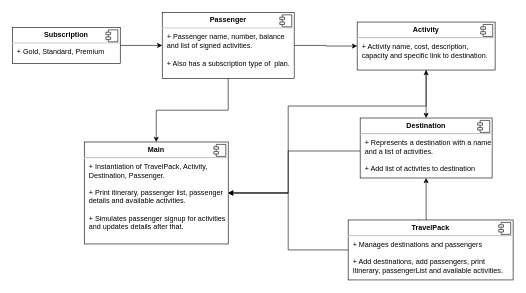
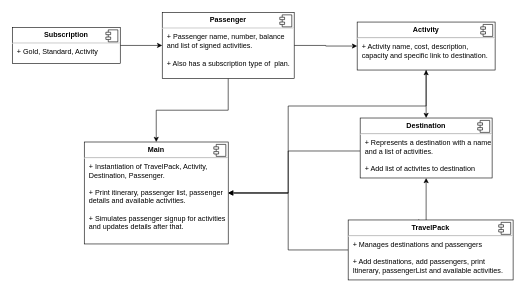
(56, 27) -> (57, 27)
